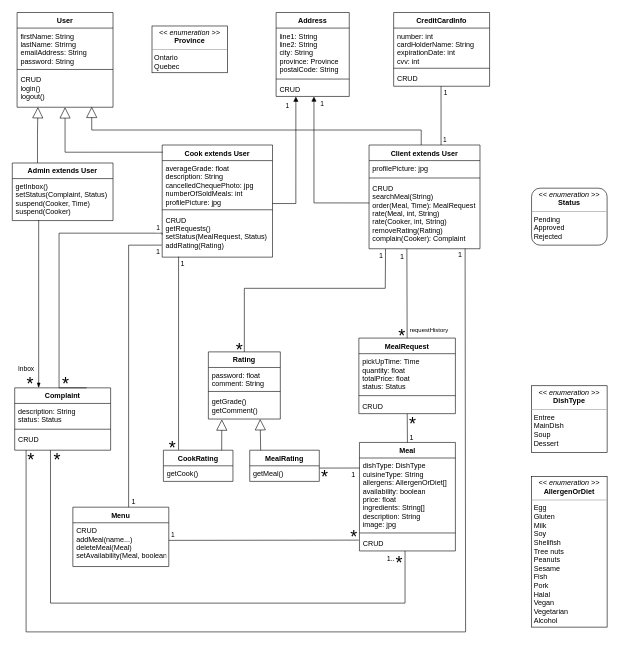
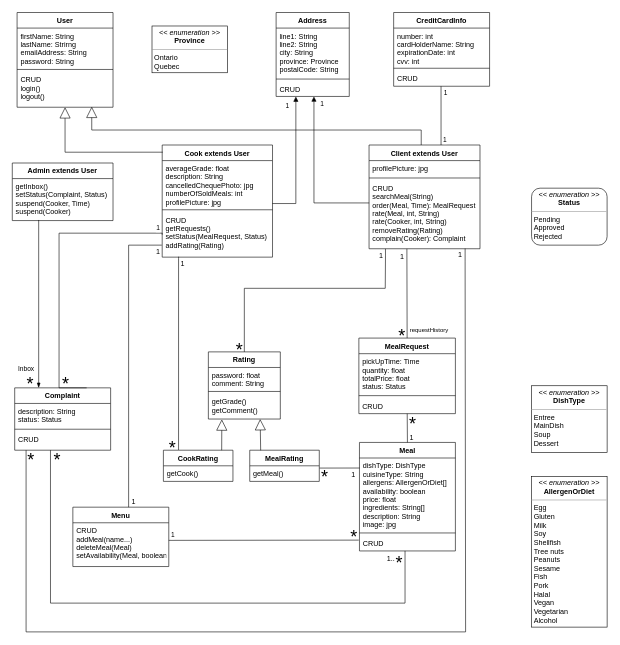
(38, 140) -> none
